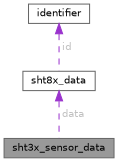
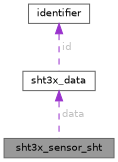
(59, 81) -> (59, 81)
(59, 148) -> (59, 148)
